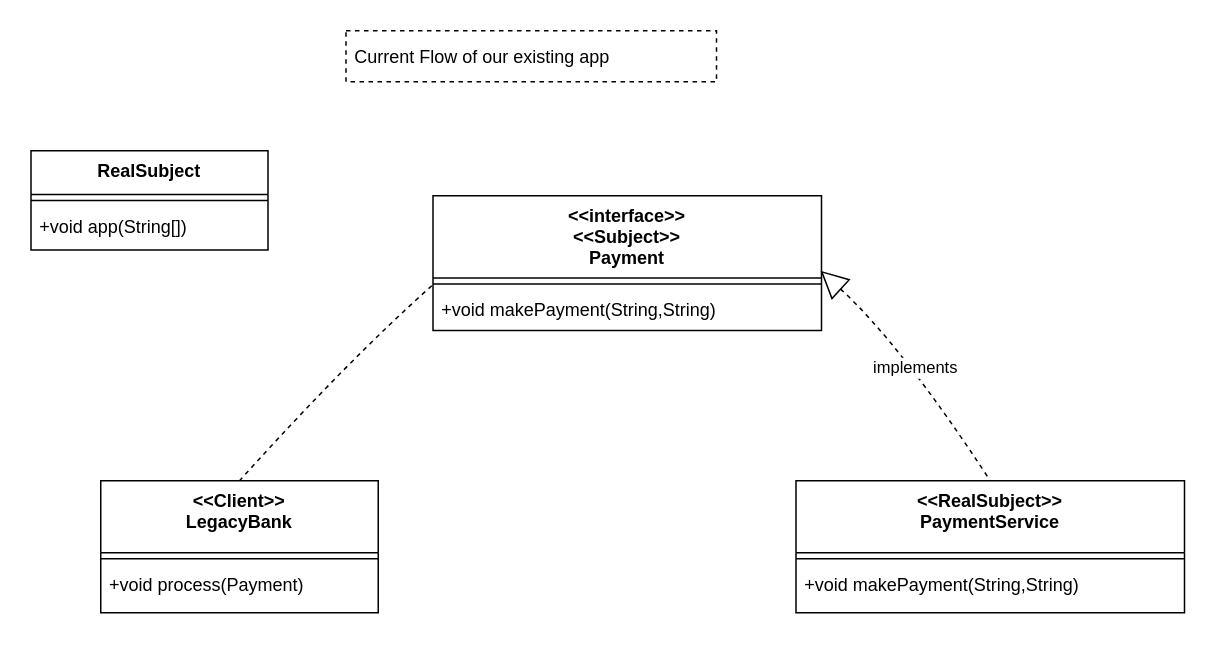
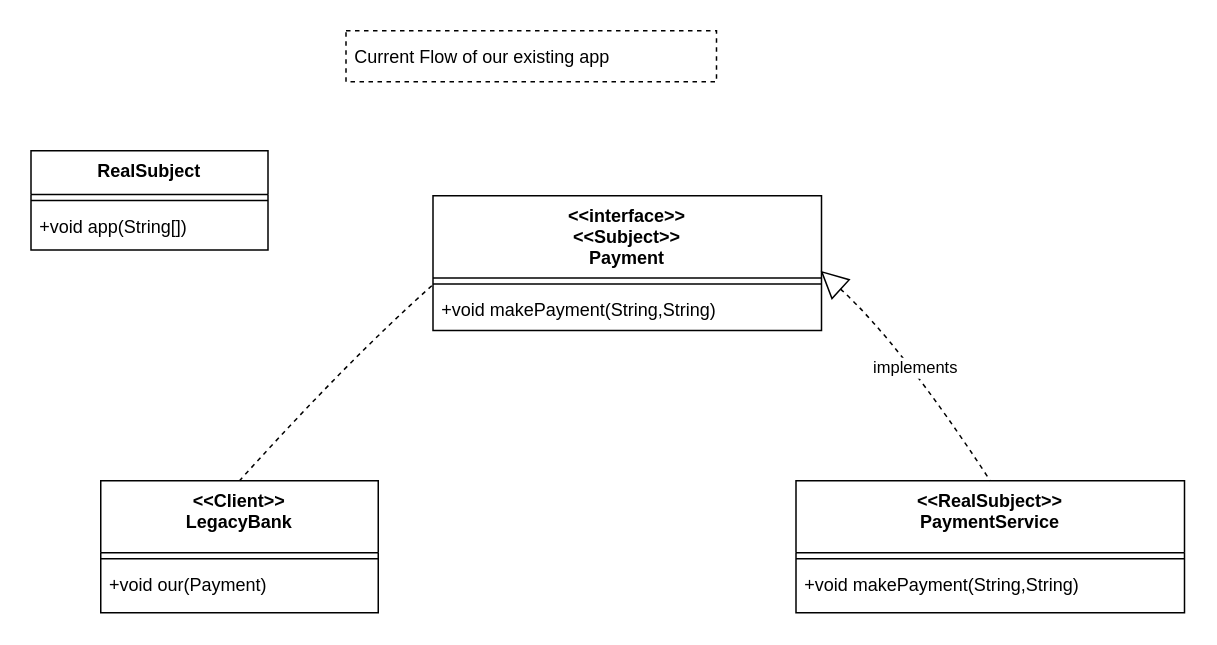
(215, 585) -> (195, 585)
